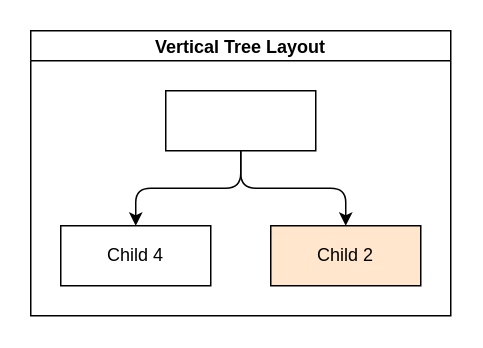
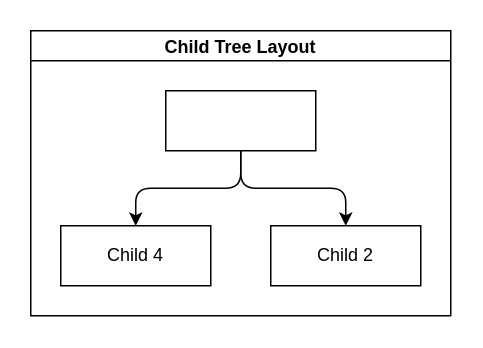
(240, 47) -> (240, 47)
(346, 256) -> (346, 256)
